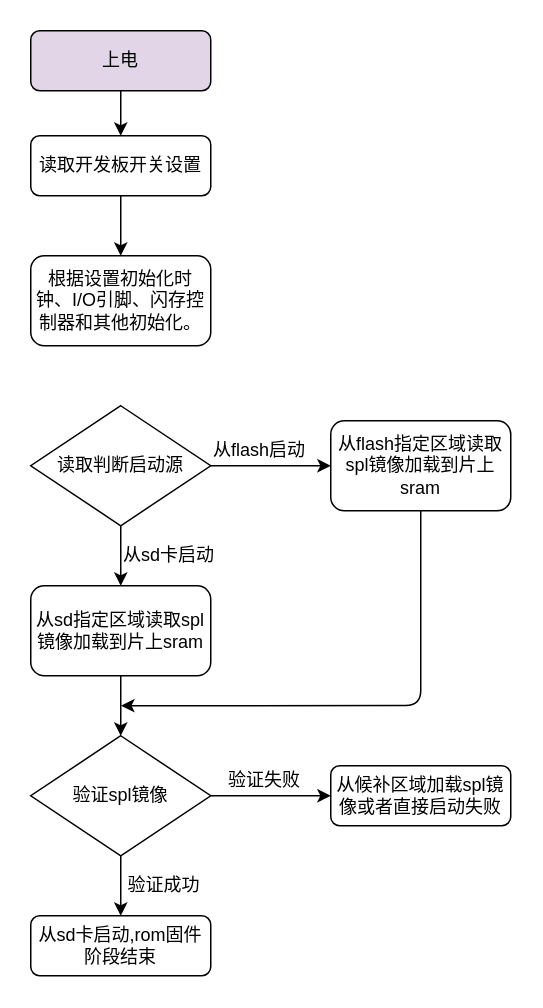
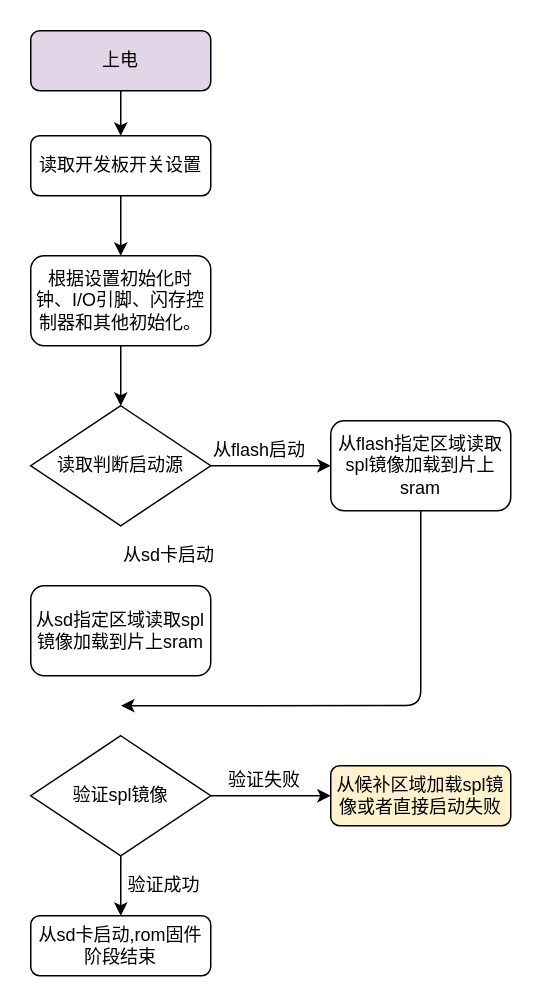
none -> (121, 371)
(121, 551) -> none
(121, 701) -> none
(421, 796) -> (421, 796)
